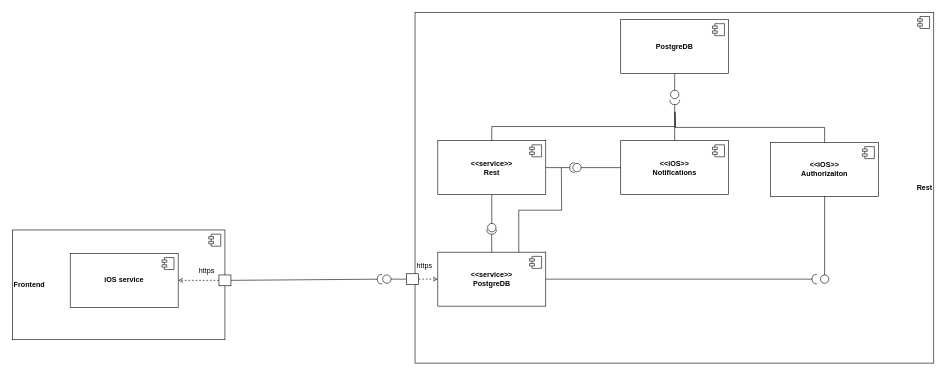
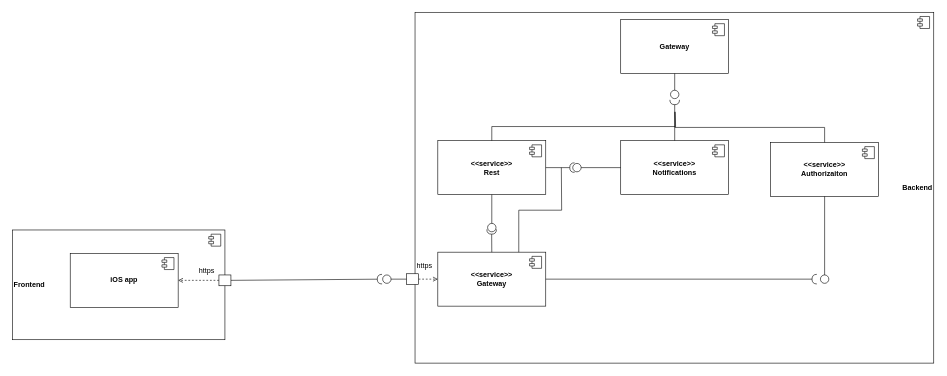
(675, 47) -> (675, 47)
(675, 168) -> (675, 168)
(825, 170) -> (825, 170)
(925, 188) -> (919, 188)
(492, 279) -> (492, 279)
(124, 281) -> (124, 281)
